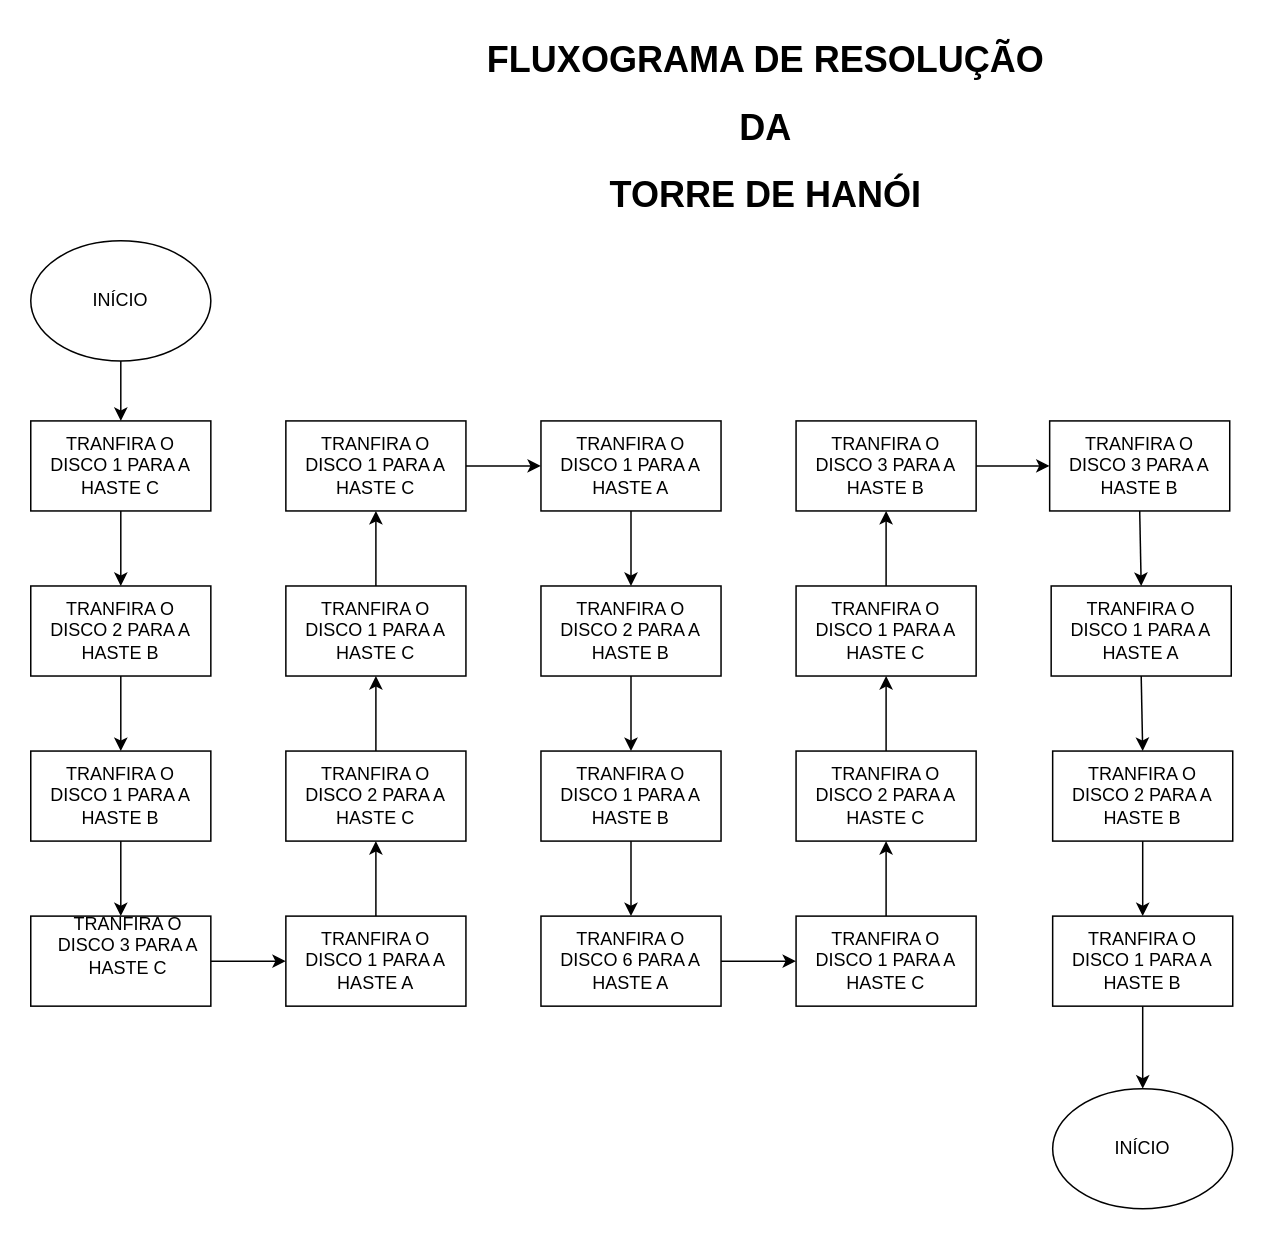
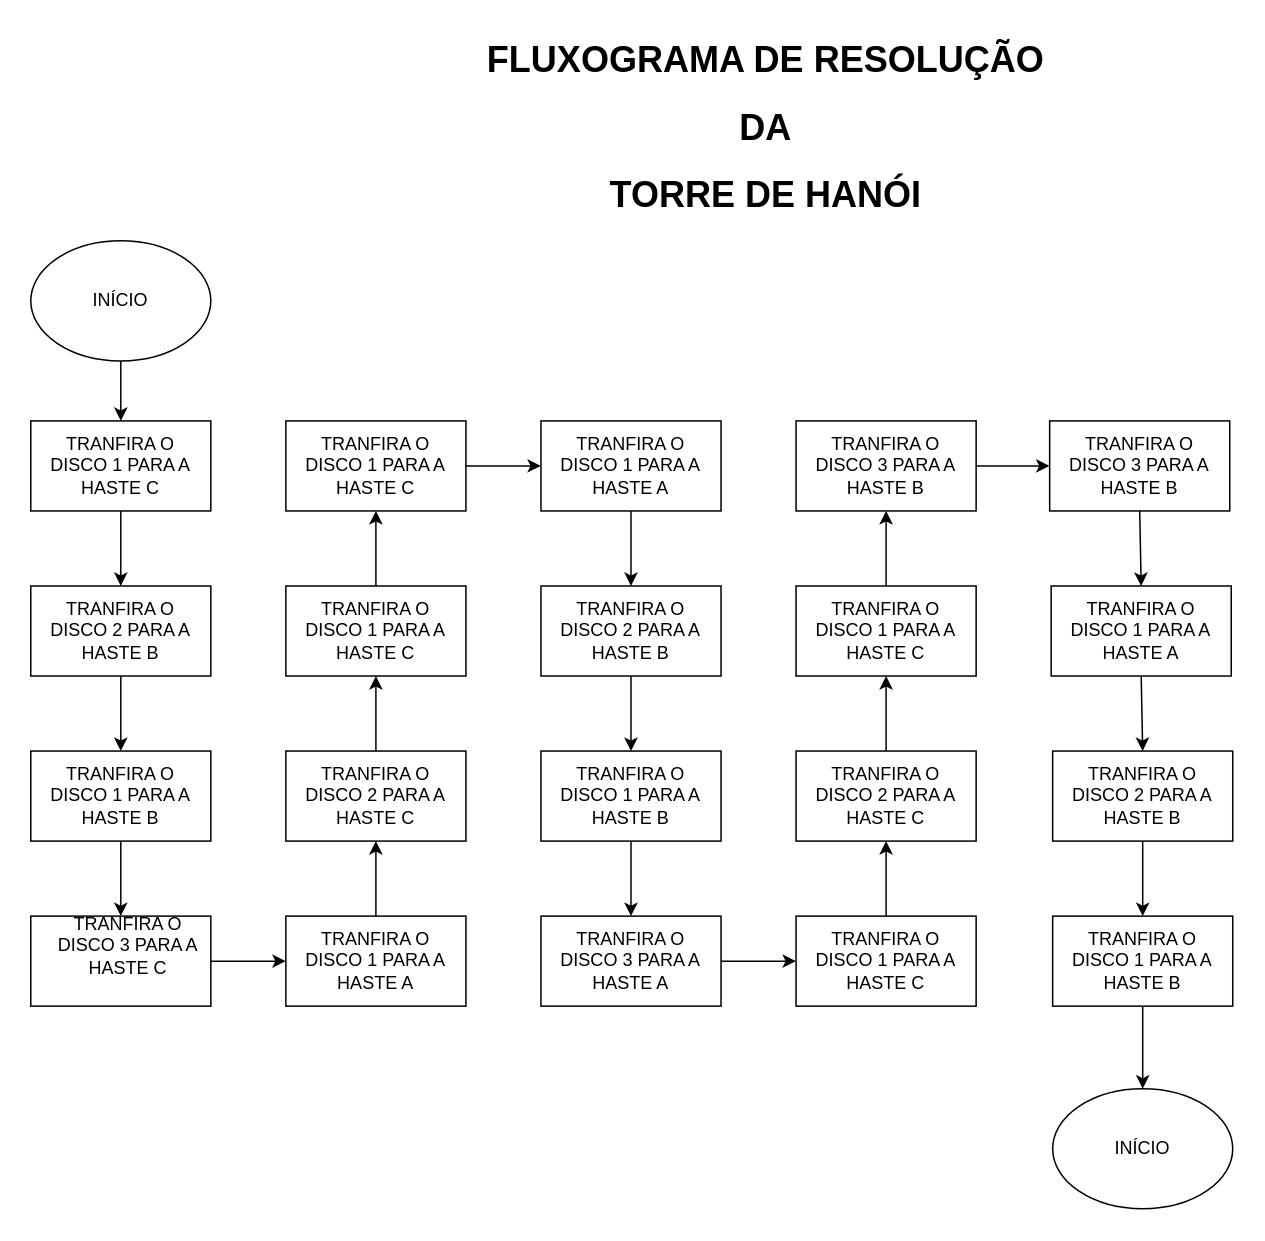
(631, 961) -> (631, 961)
